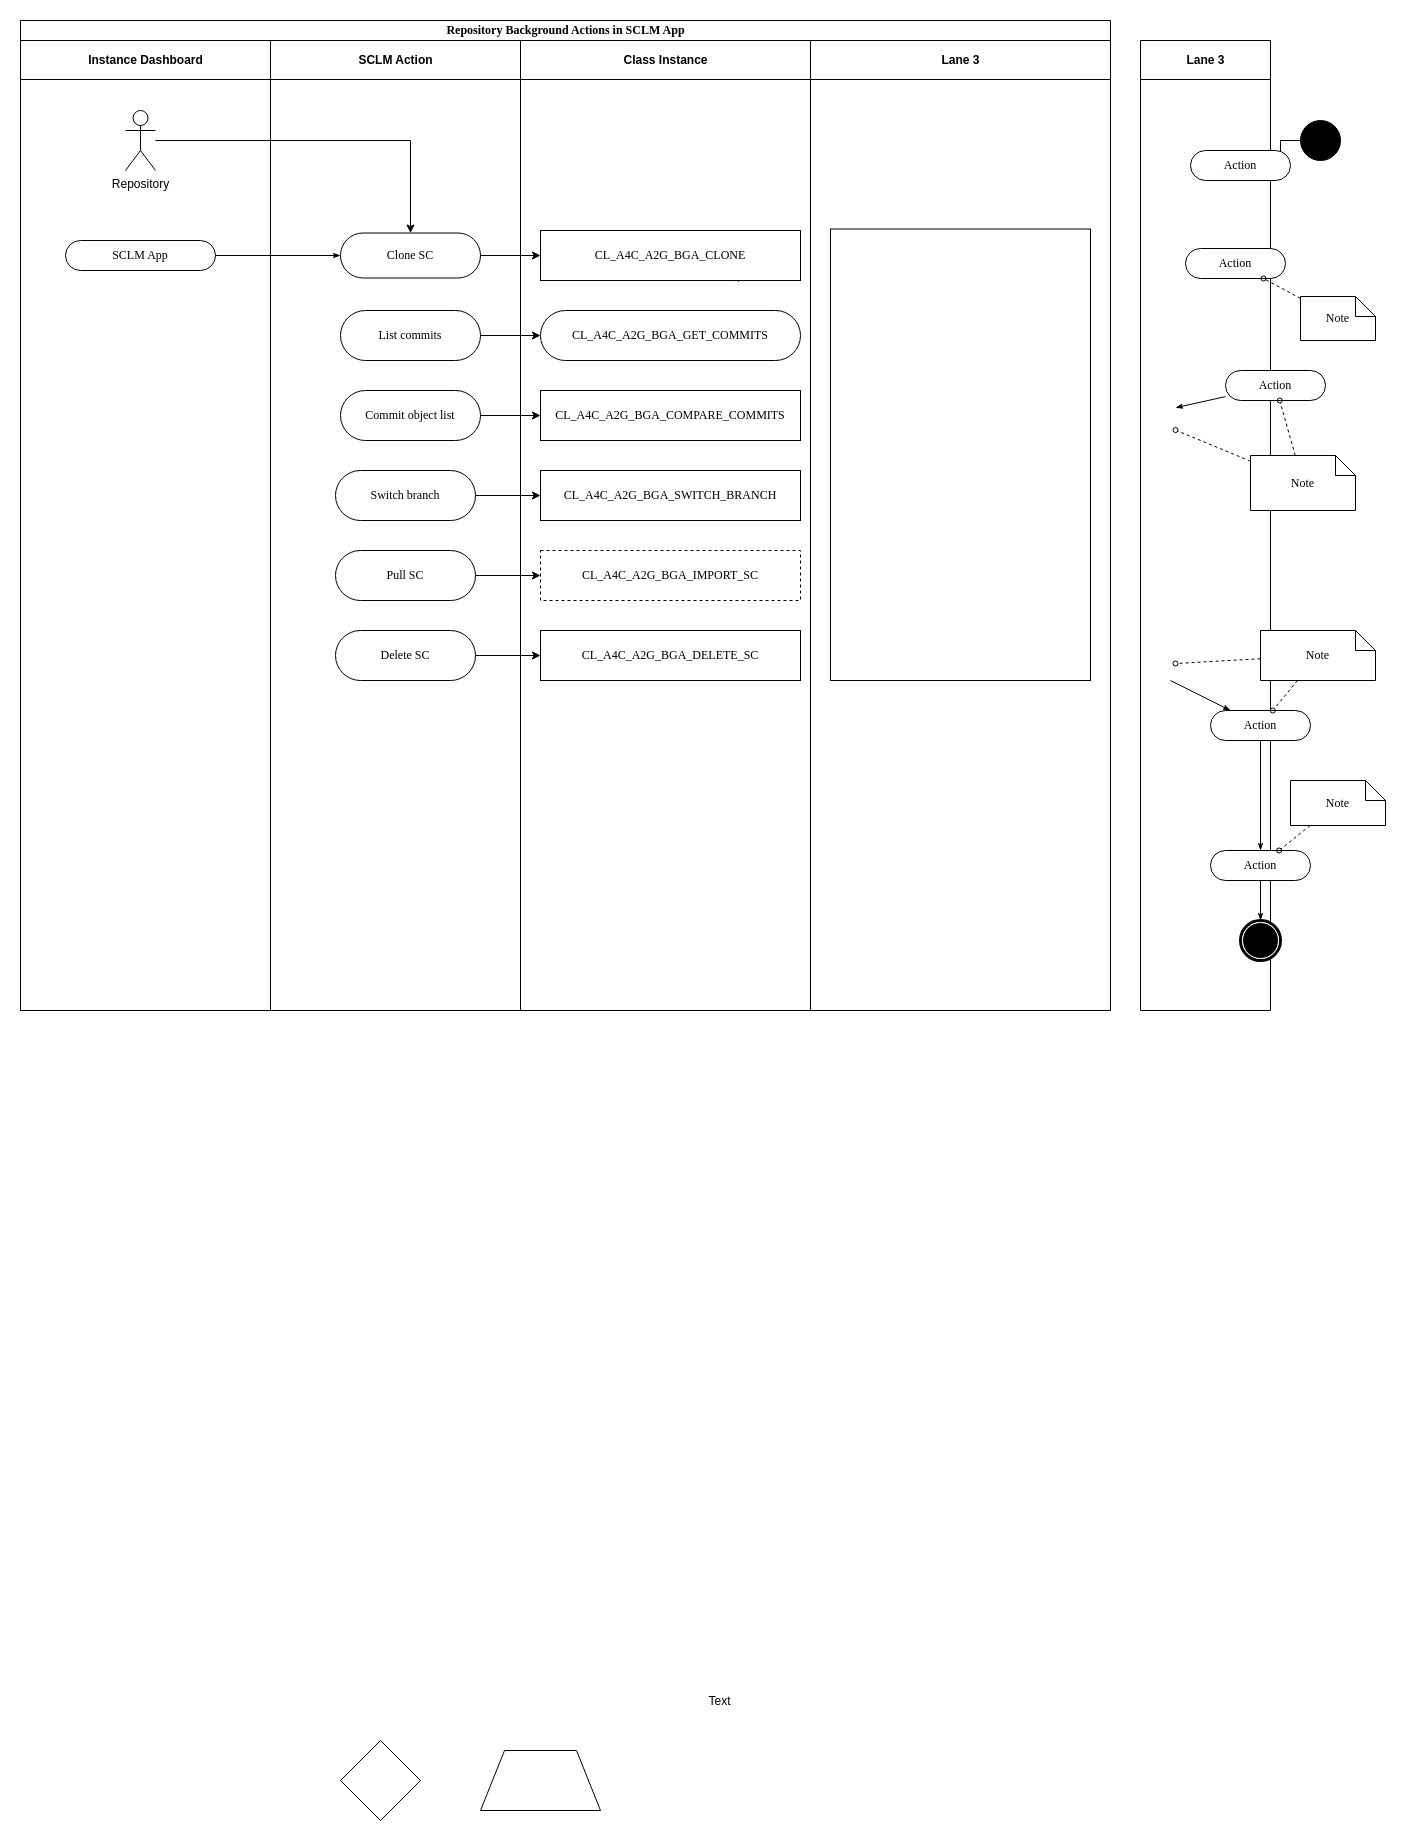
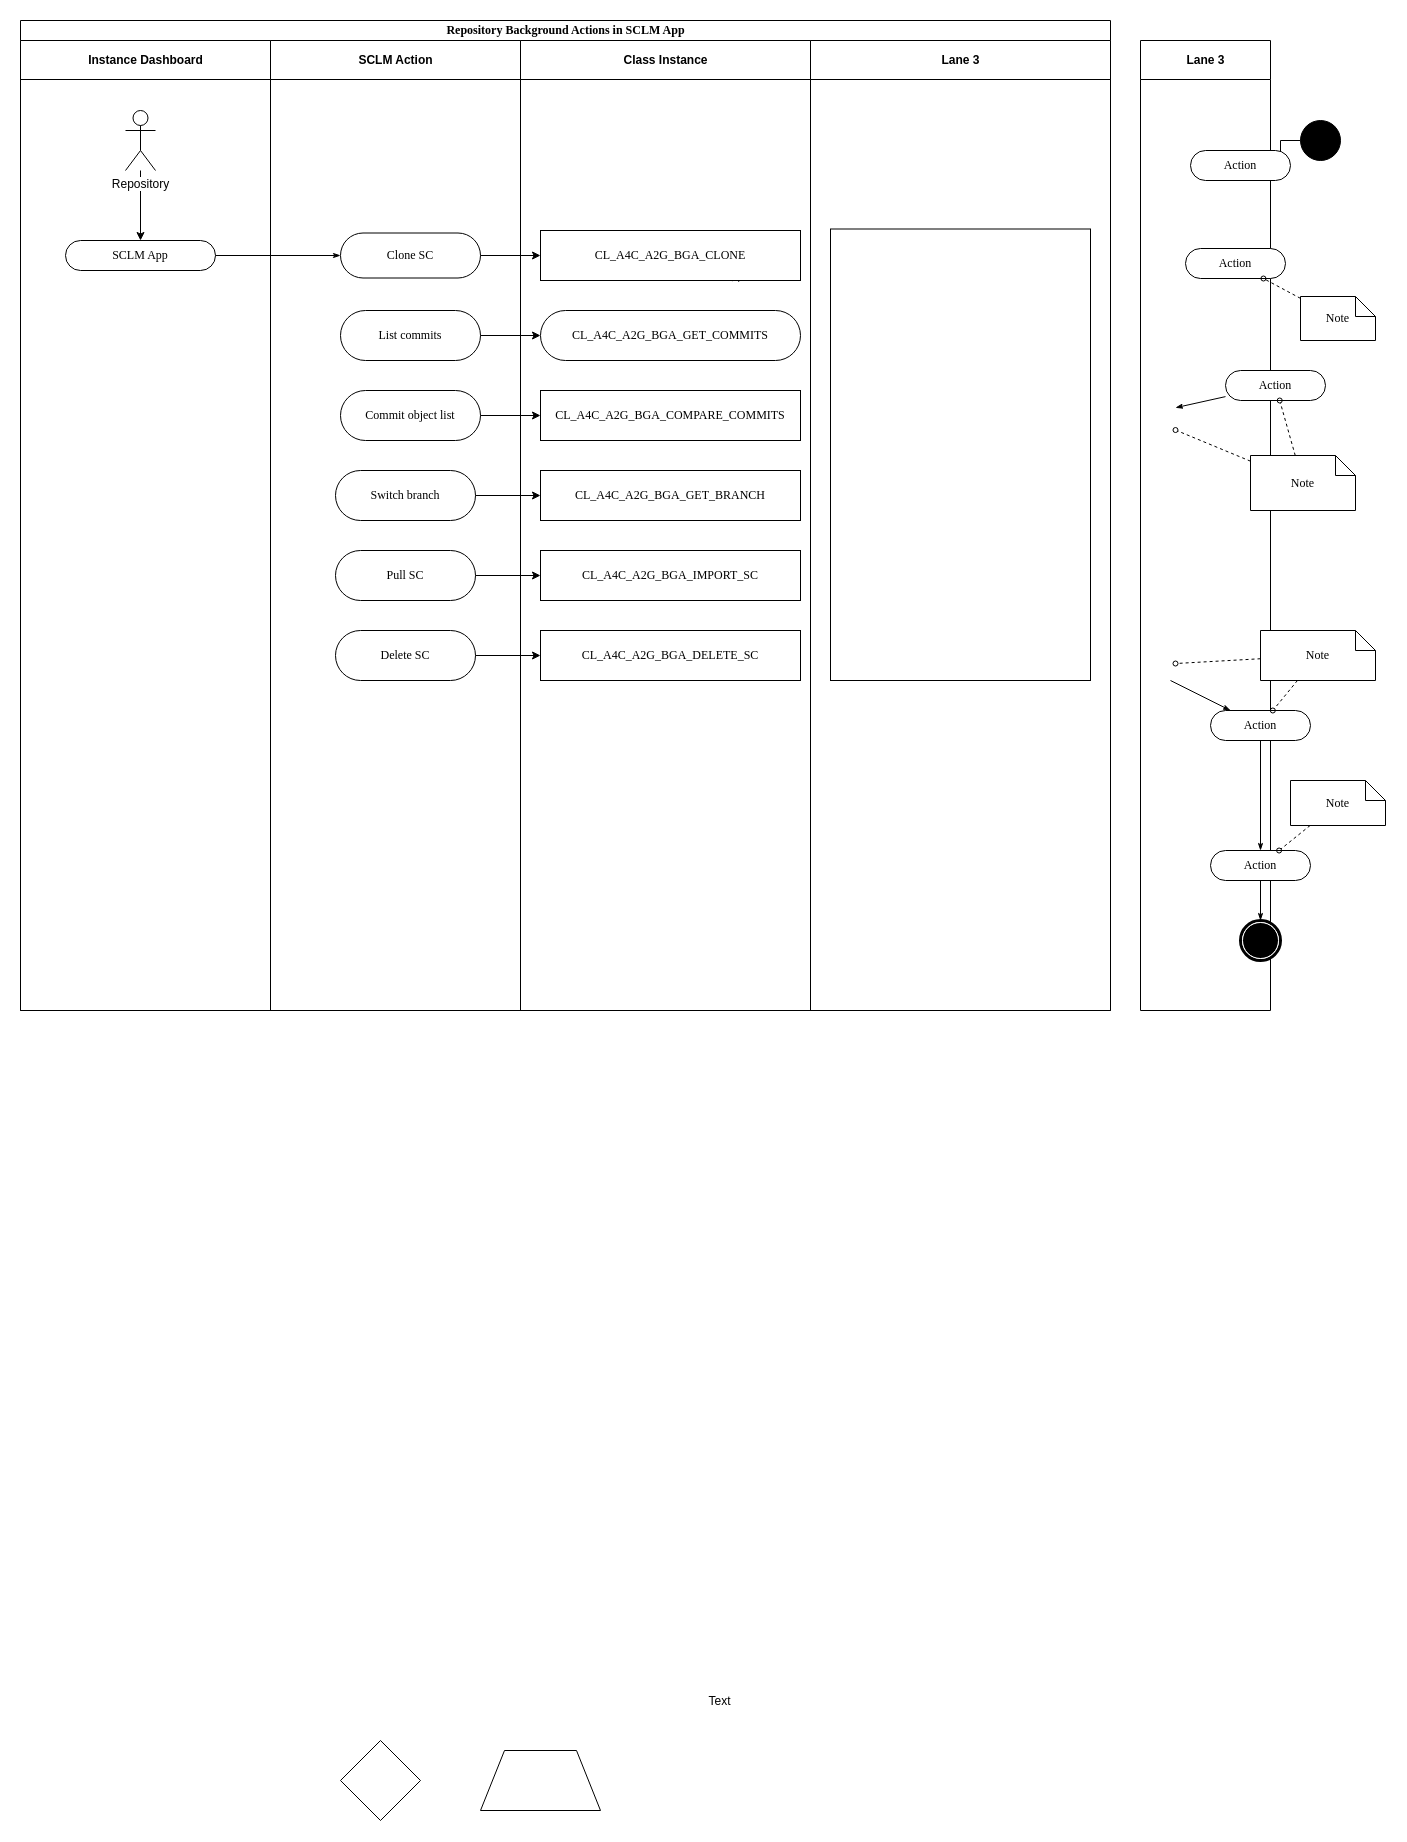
(326, 141) -> (141, 211)
(671, 496) -> (671, 496)
(671, 576) -> (671, 576)
